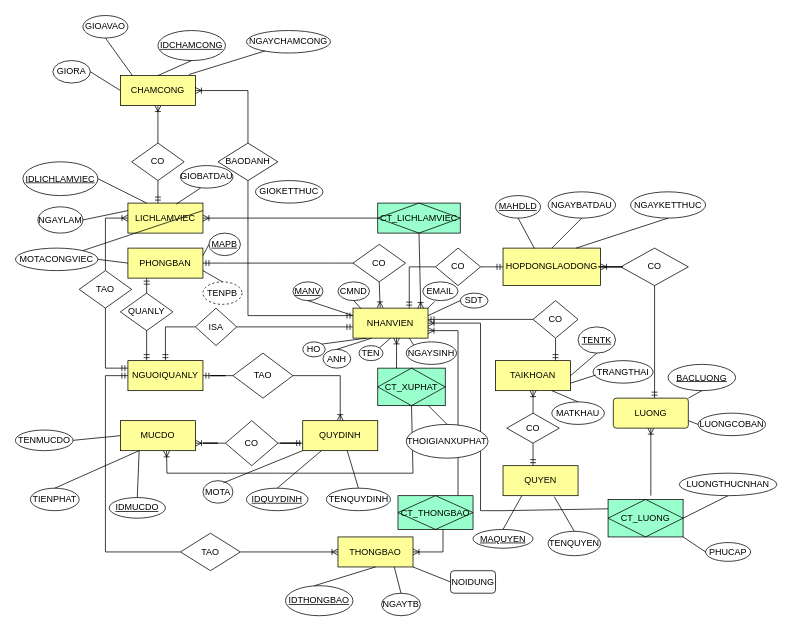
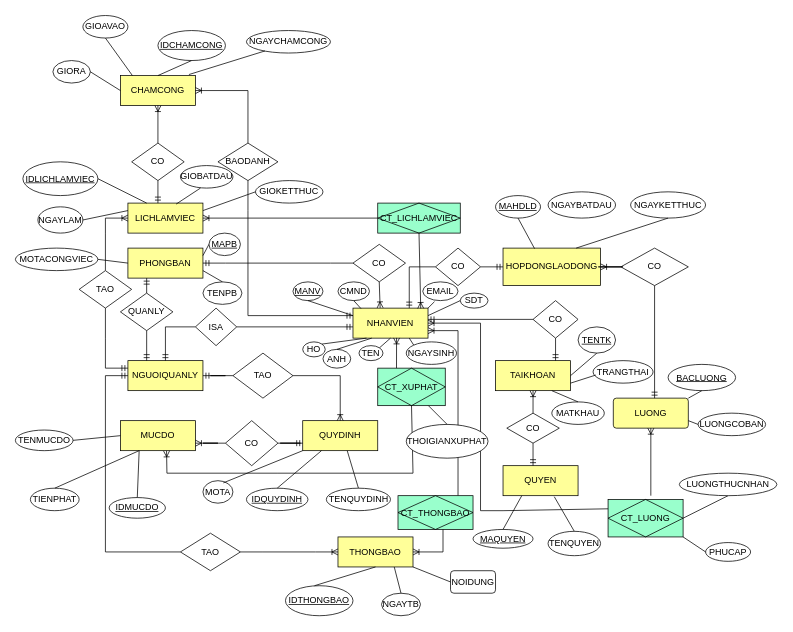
(143, 230) -> (229, 201)
(567, 233) -> none
(222, 293) -> (222, 293)
